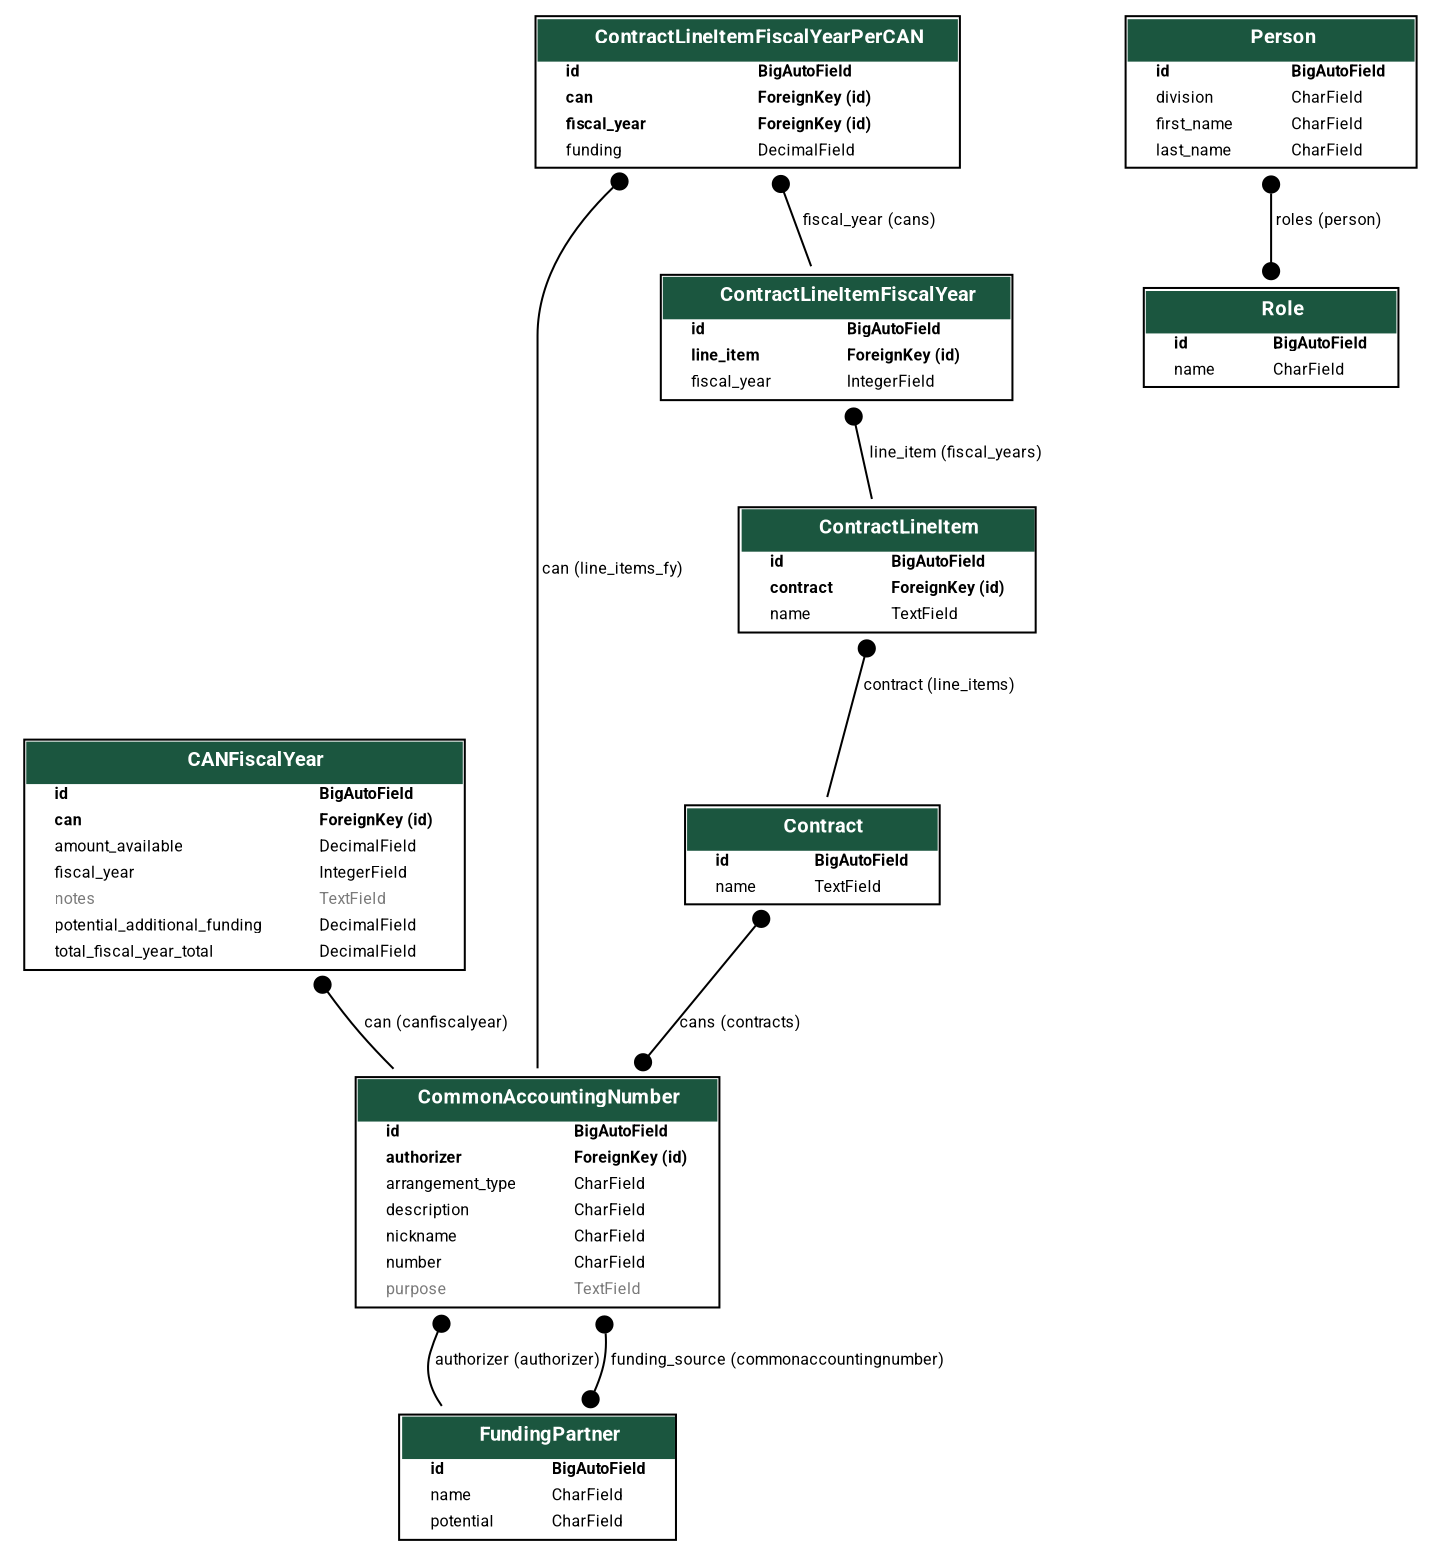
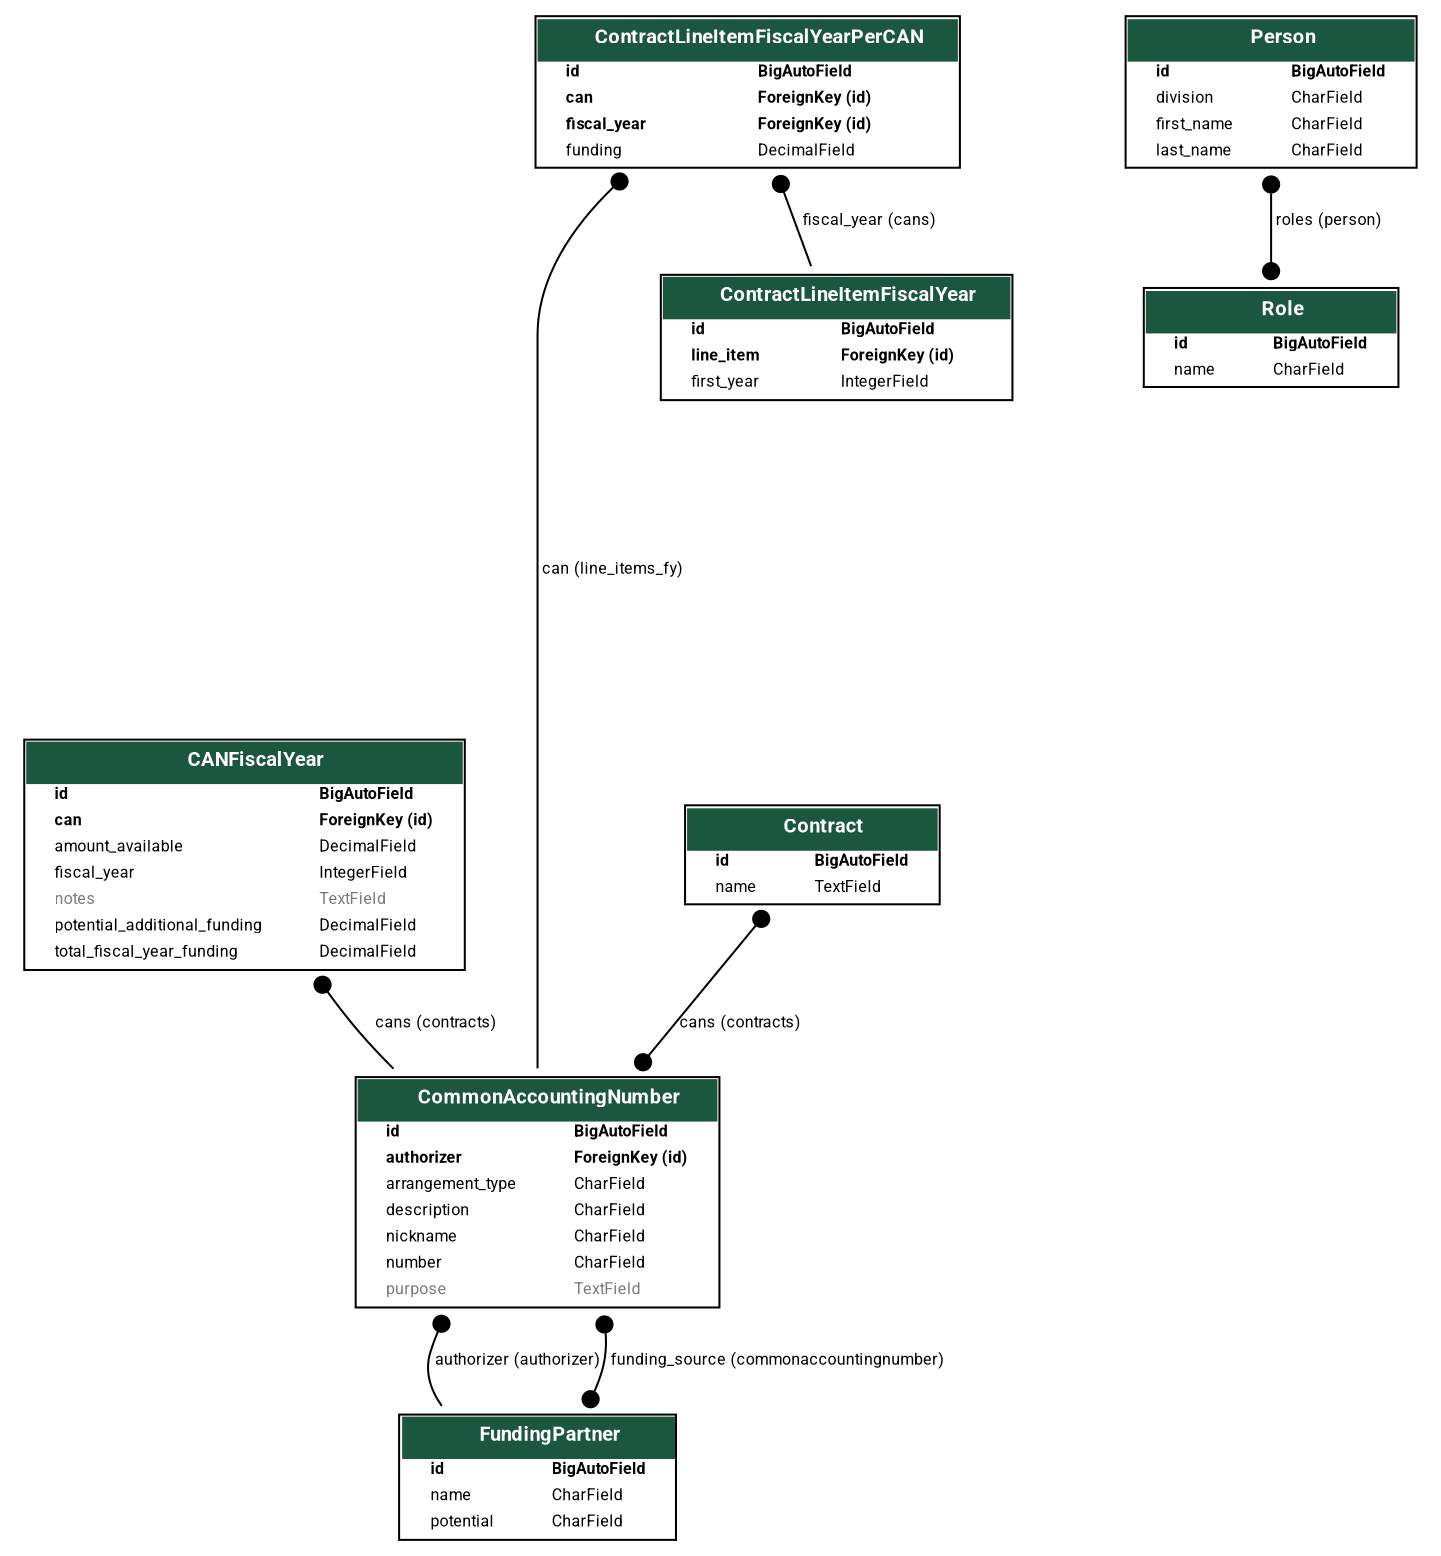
(732, 382) -> (725, 382)
(887, 570) -> none
(134, 952) -> (147, 952)
(434, 1024) -> (434, 1024)
